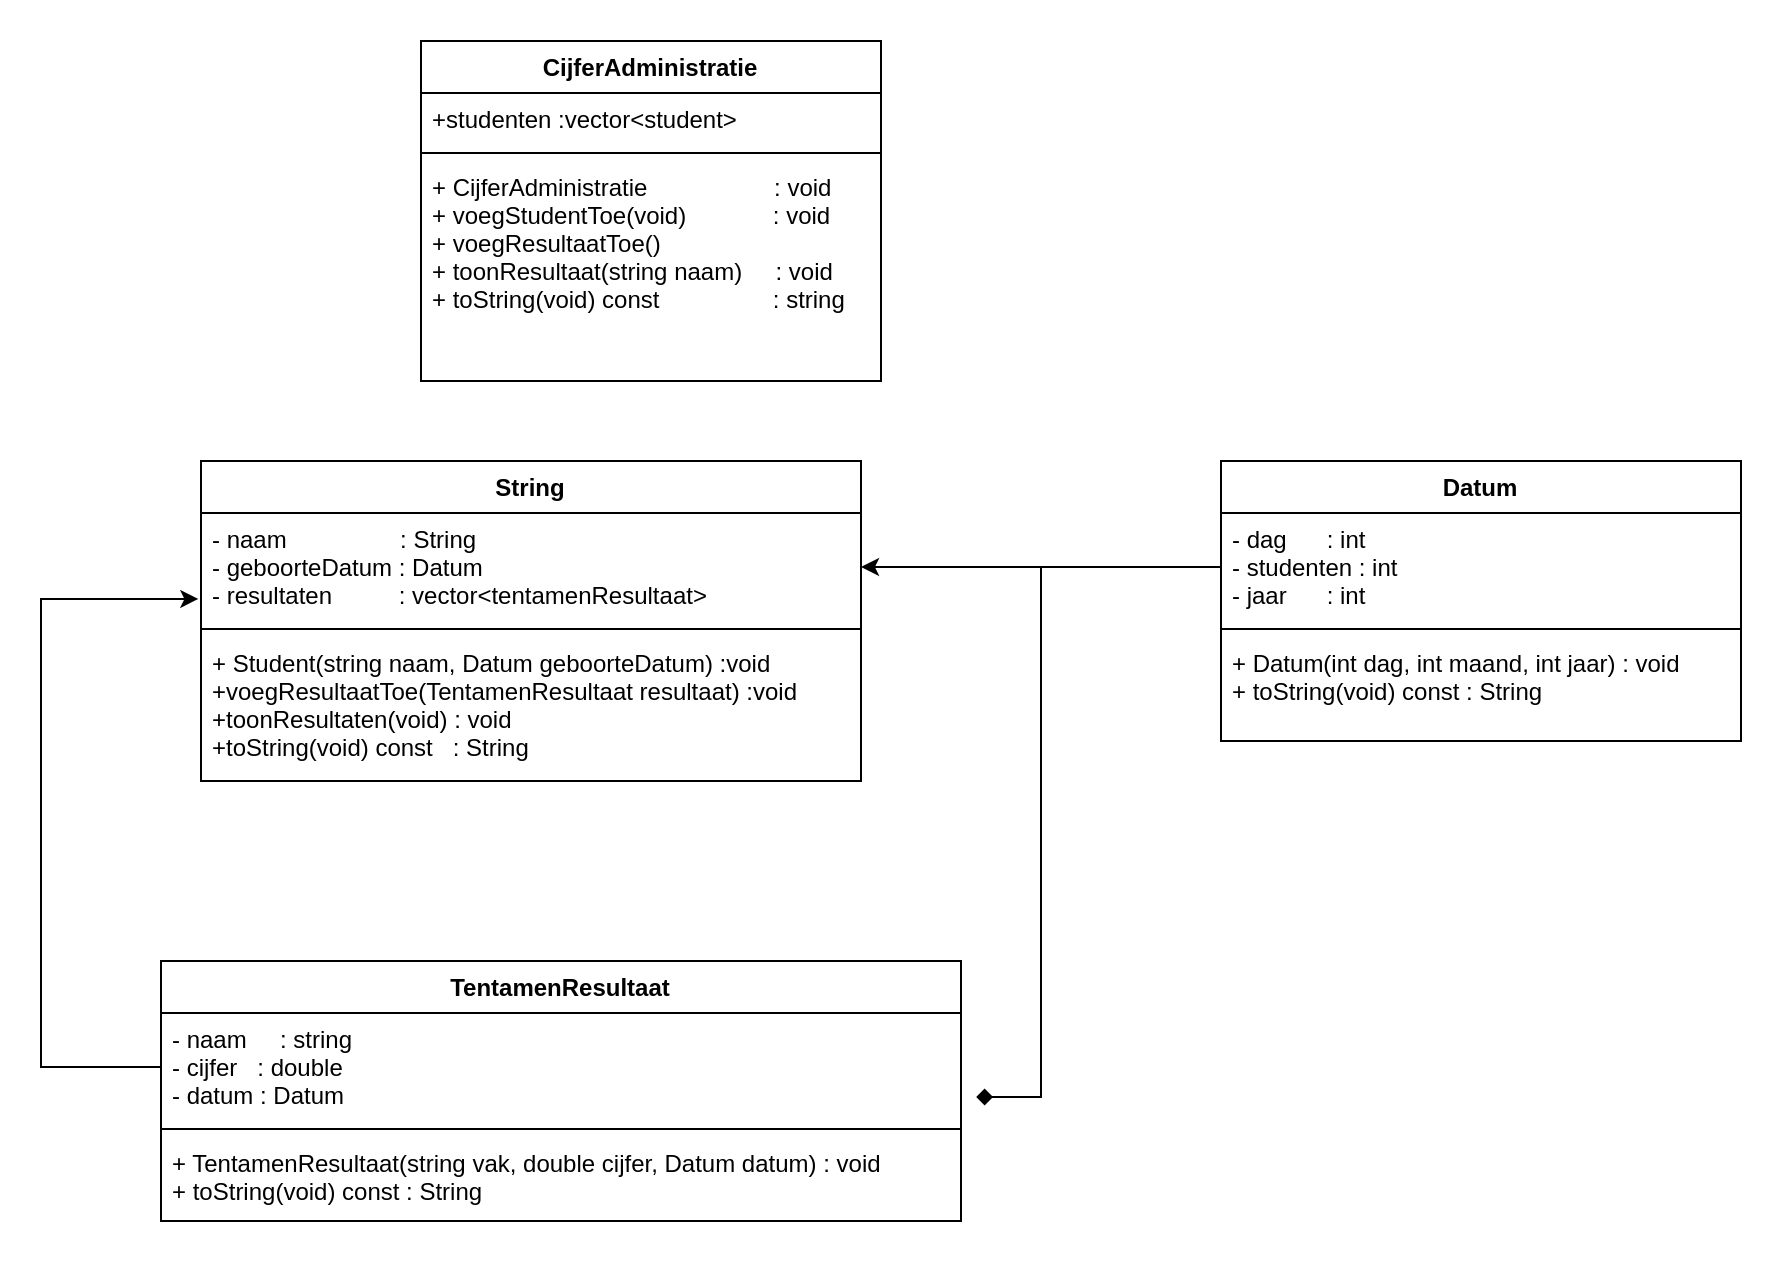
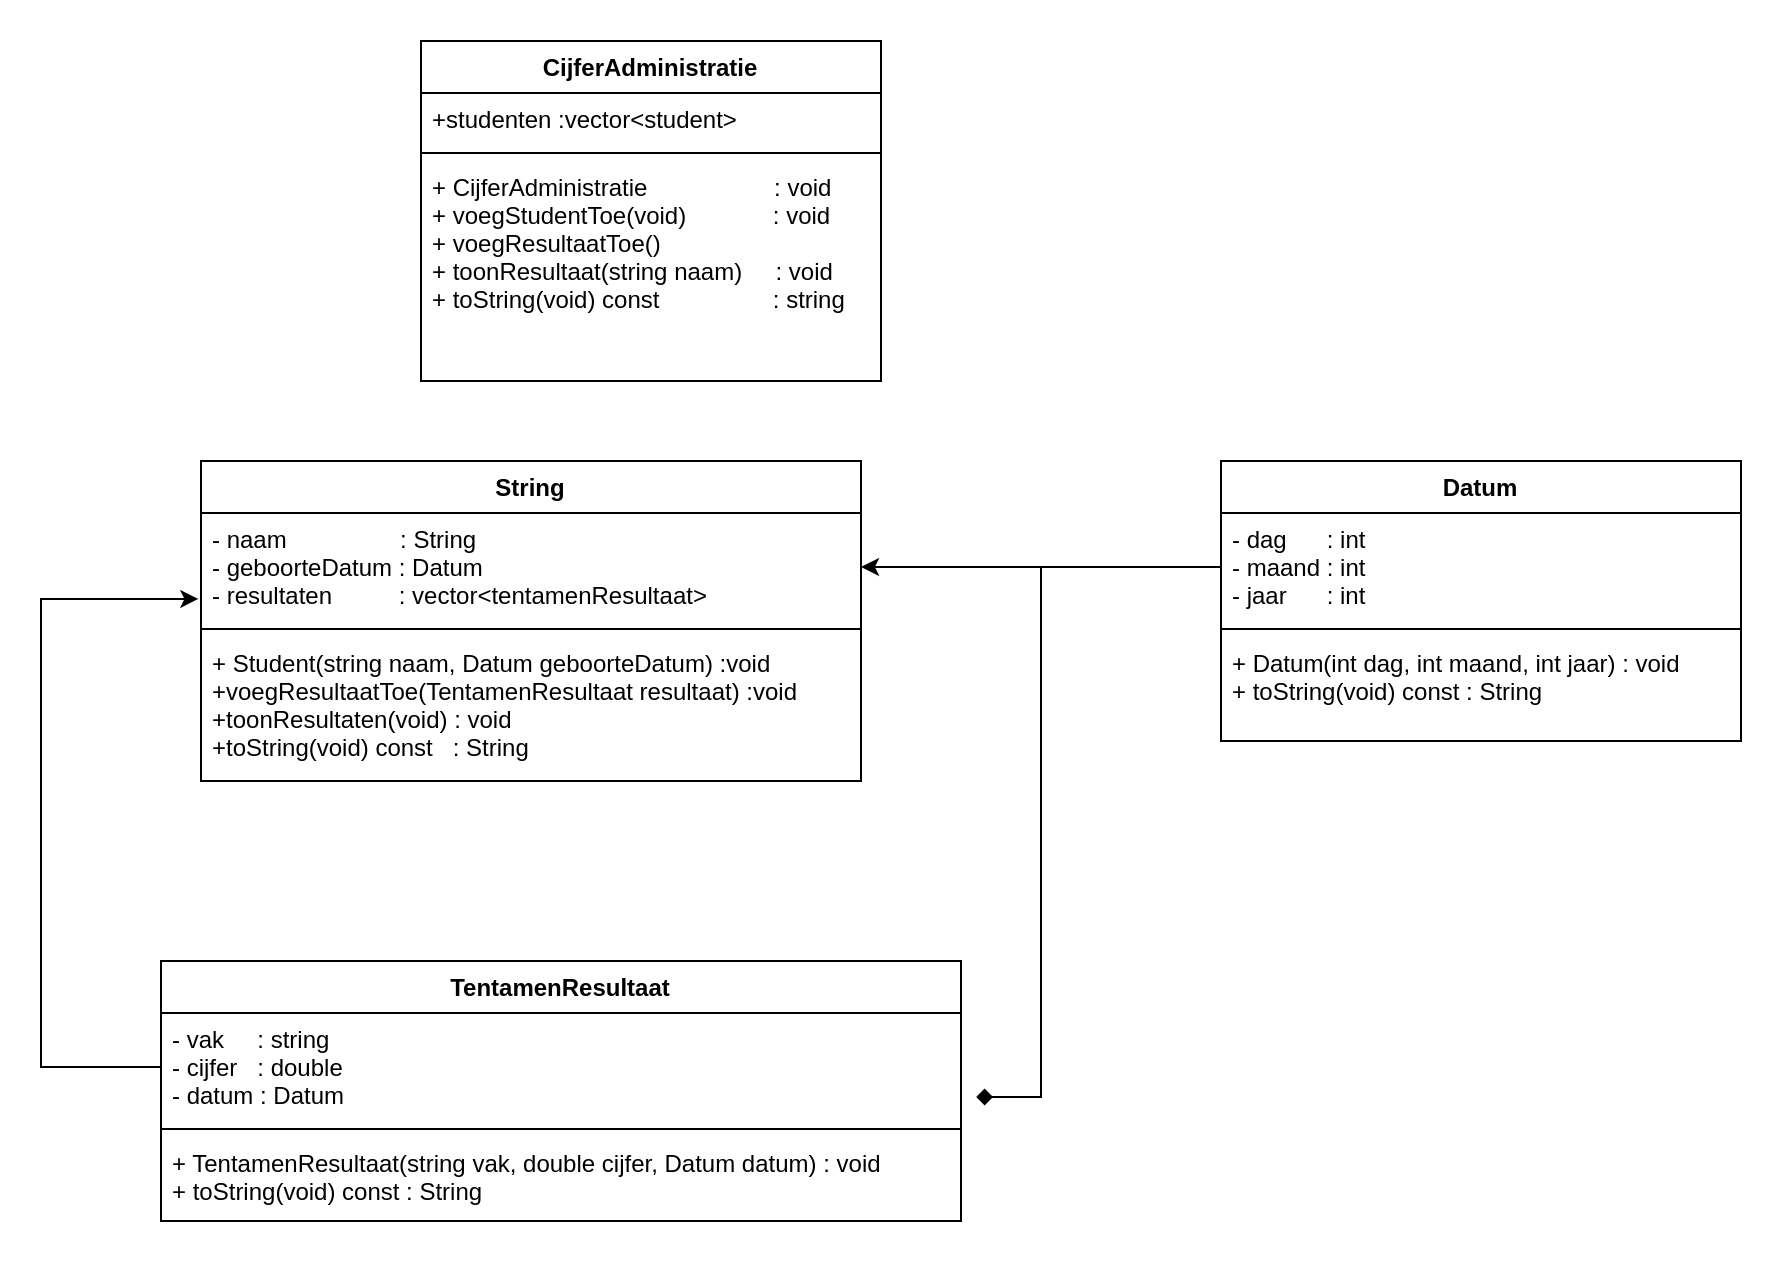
(1318, 540) -> (1318, 540)
(281, 1040) -> (274, 1040)
